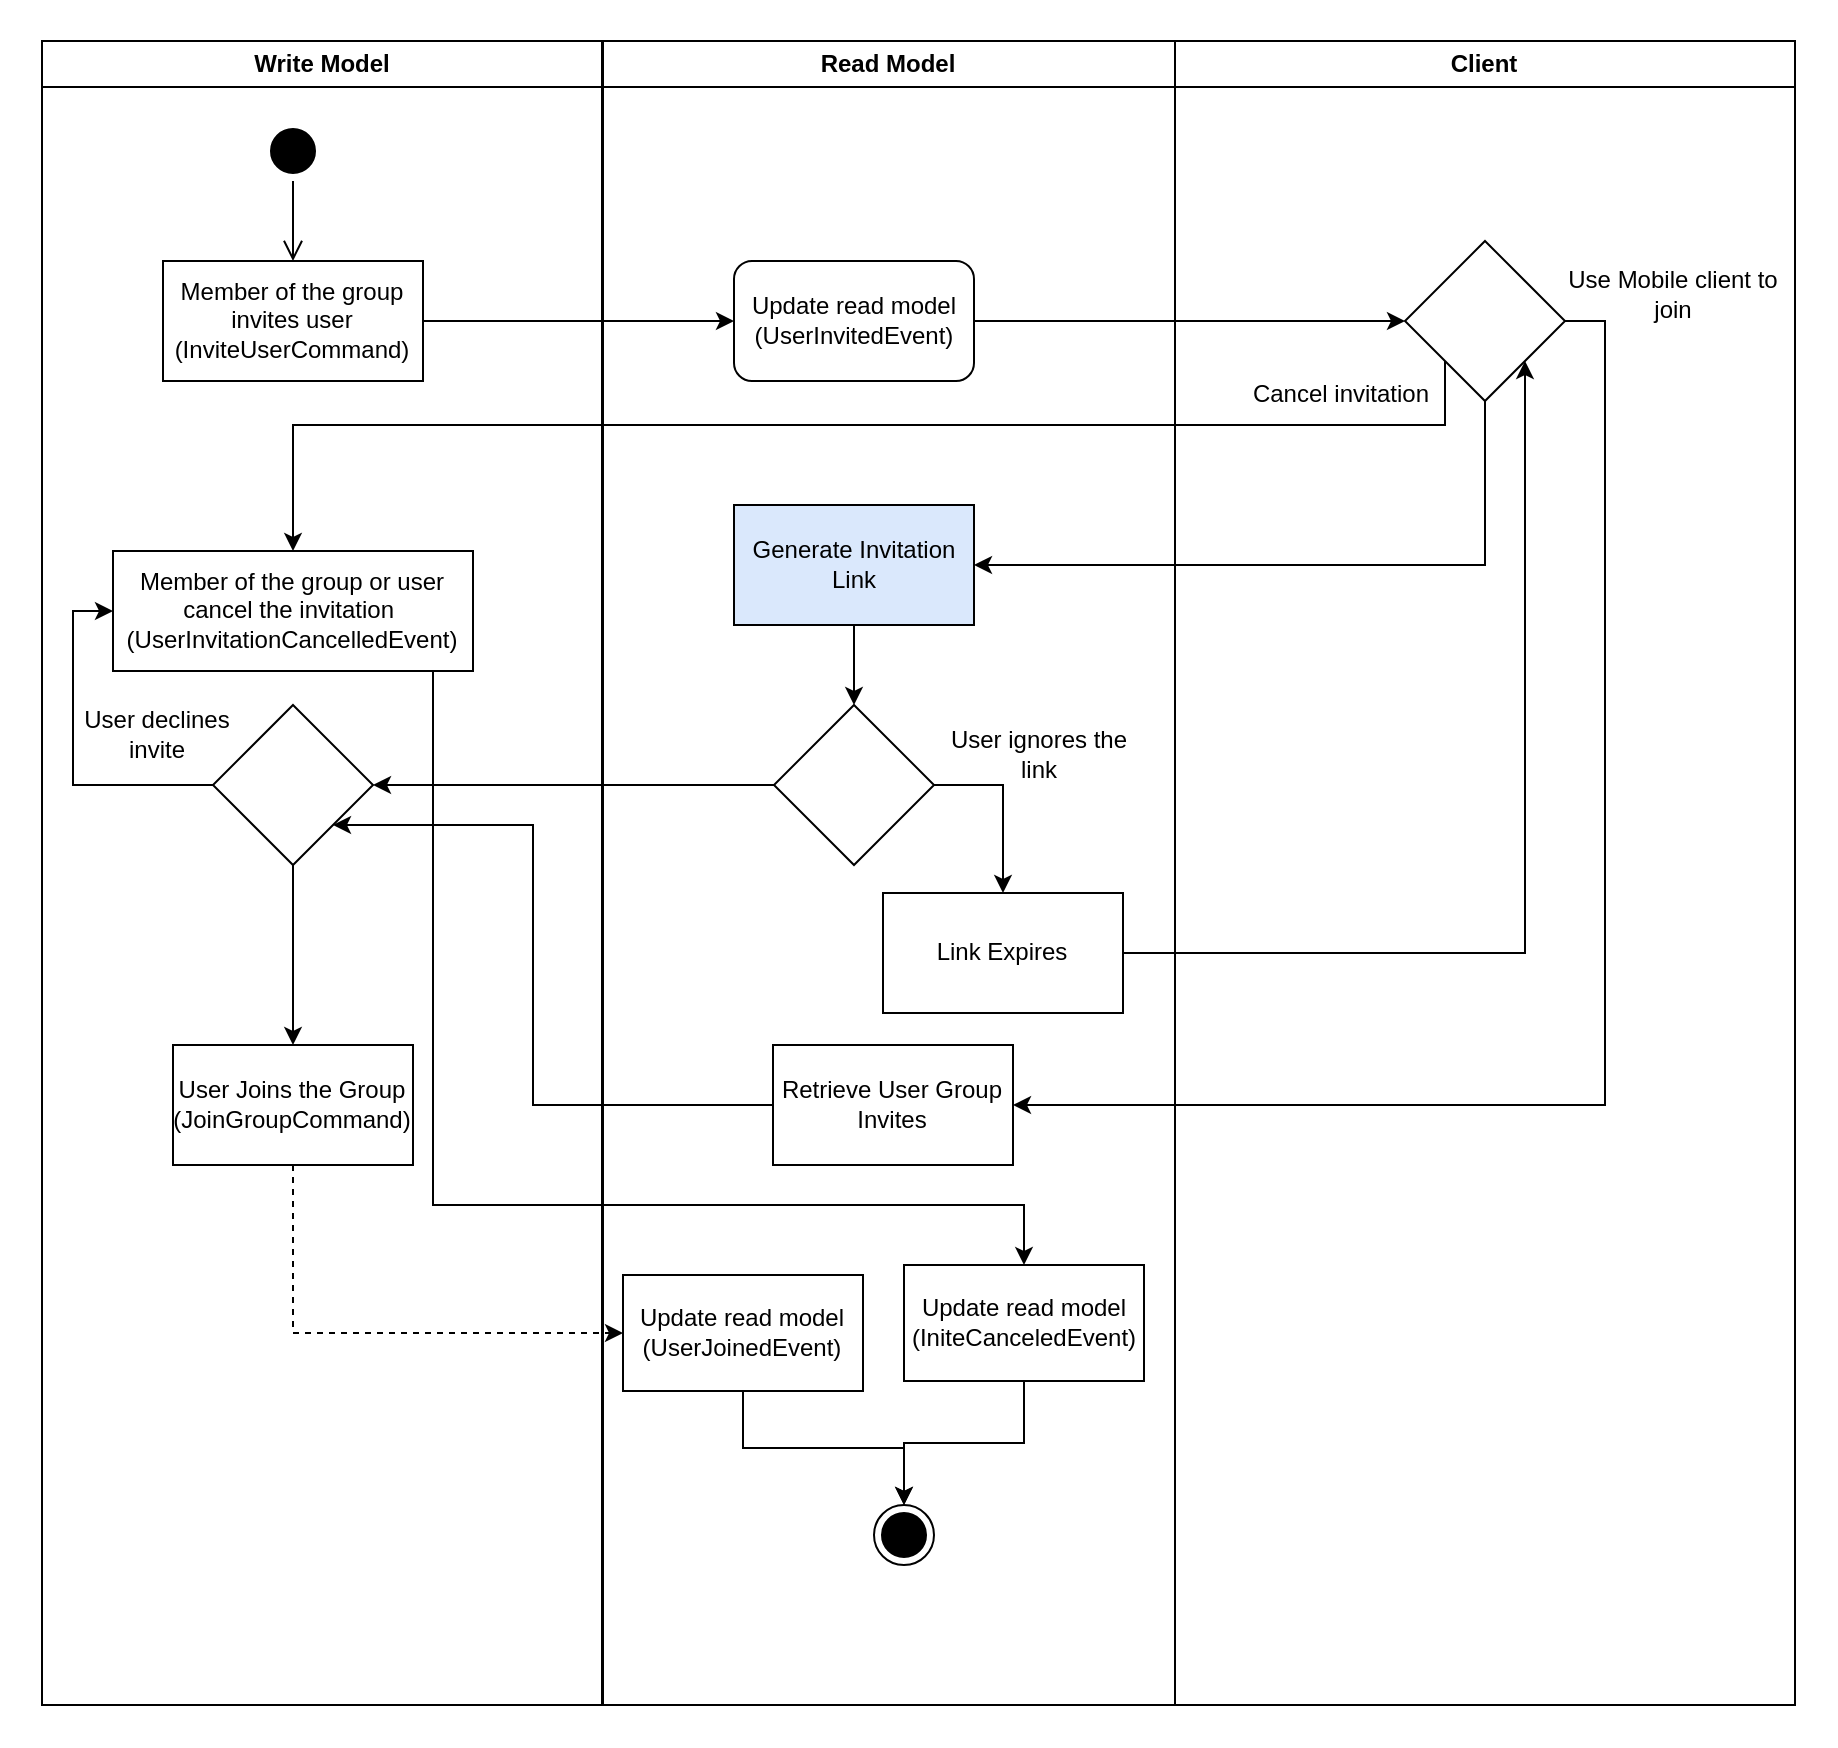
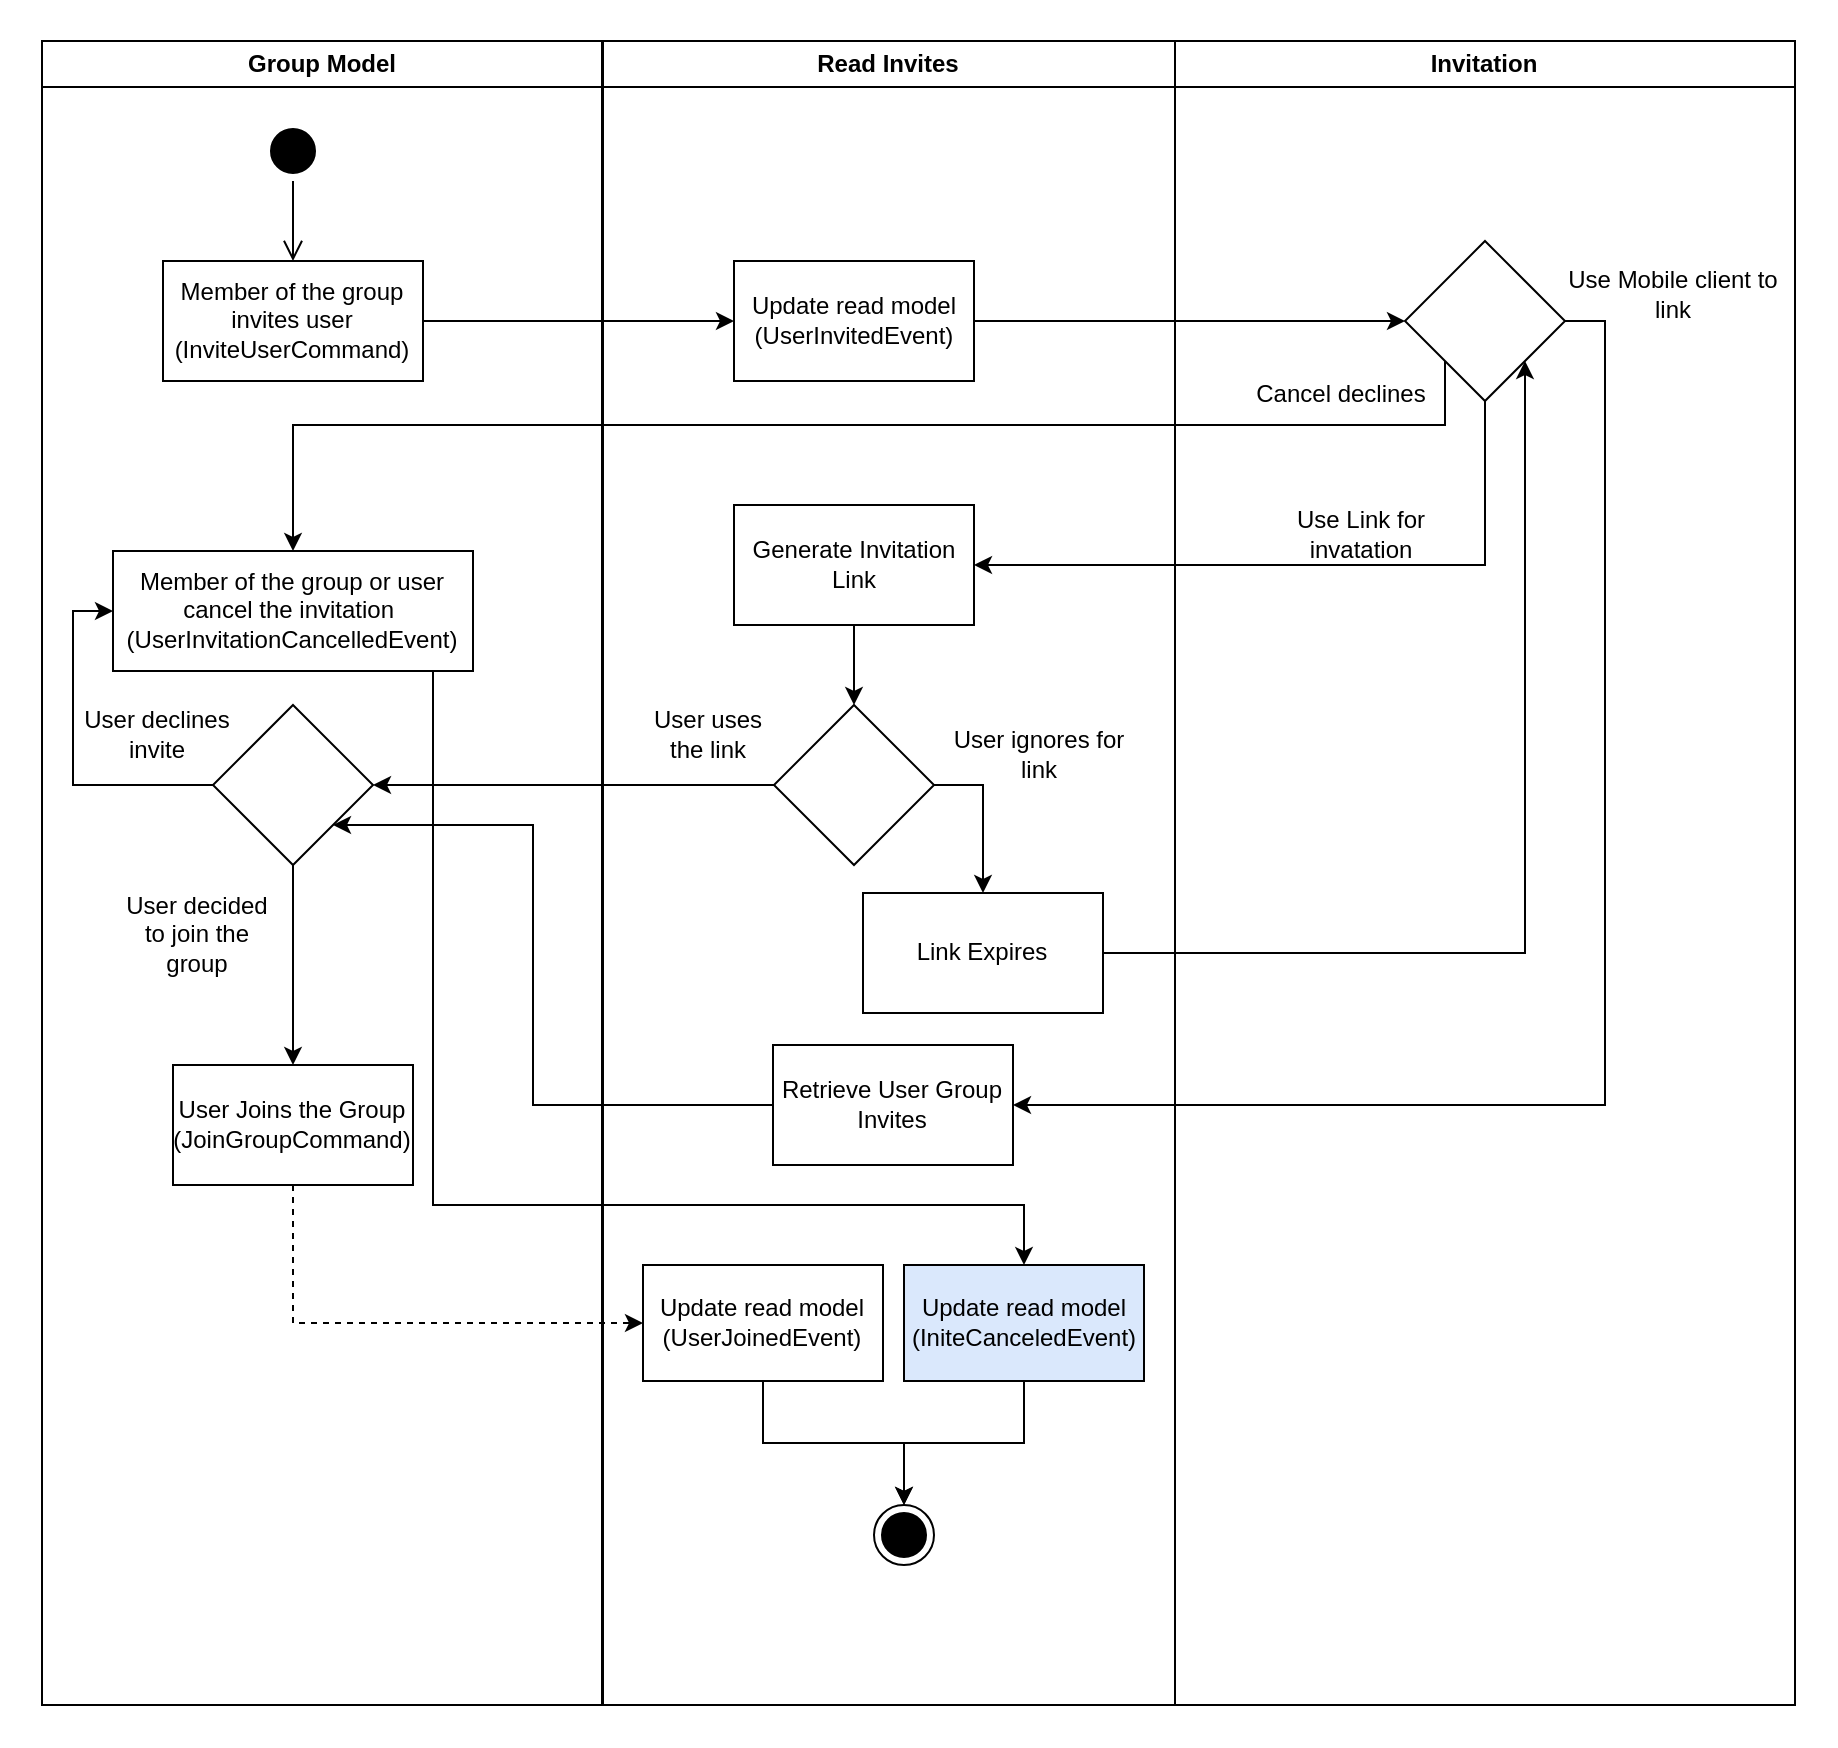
(323, 65) -> (323, 65)
(889, 65) -> (889, 65)
(1485, 65) -> (1485, 65)
(1674, 295) -> (1674, 295)
(854, 321) -> (854, 321)
(1342, 395) -> (1342, 395)
none -> (1362, 535)
(854, 565) -> (854, 565)
none -> (709, 735)
(1040, 755) -> (1040, 755)
none -> (198, 935)
(1003, 953) -> (983, 953)
(293, 1105) -> (293, 1125)
(1024, 1323) -> (1024, 1323)
(743, 1333) -> (763, 1323)
